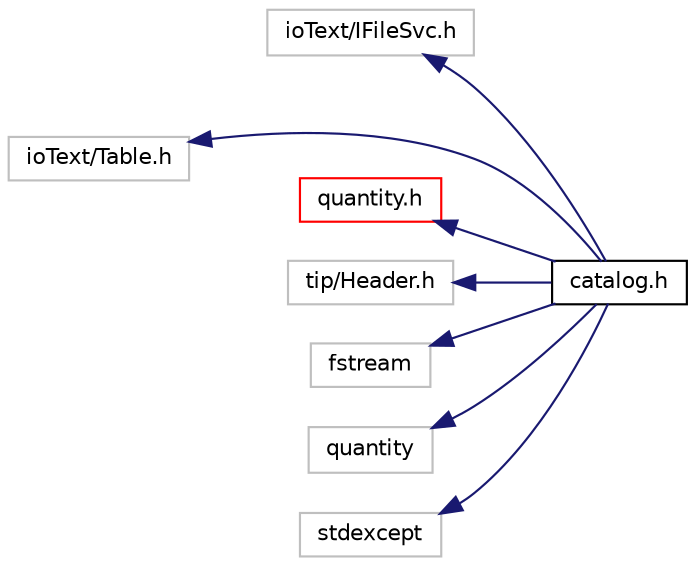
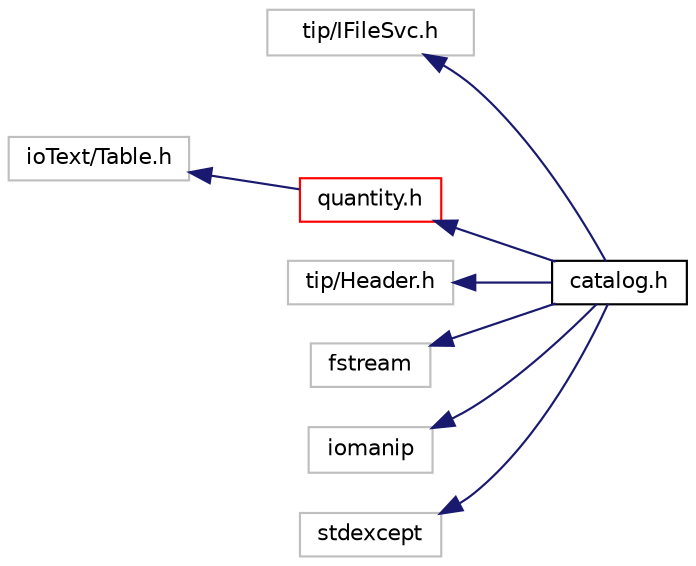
(371, 33) -> (371, 33)
(426, 145) -> (255, 182)
(371, 450) -> (371, 450)
